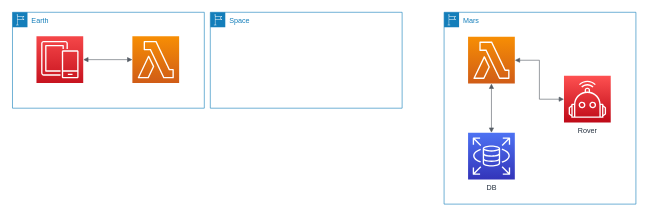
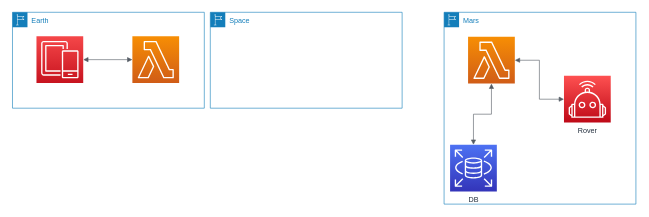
(492, 156) -> (474, 168)
